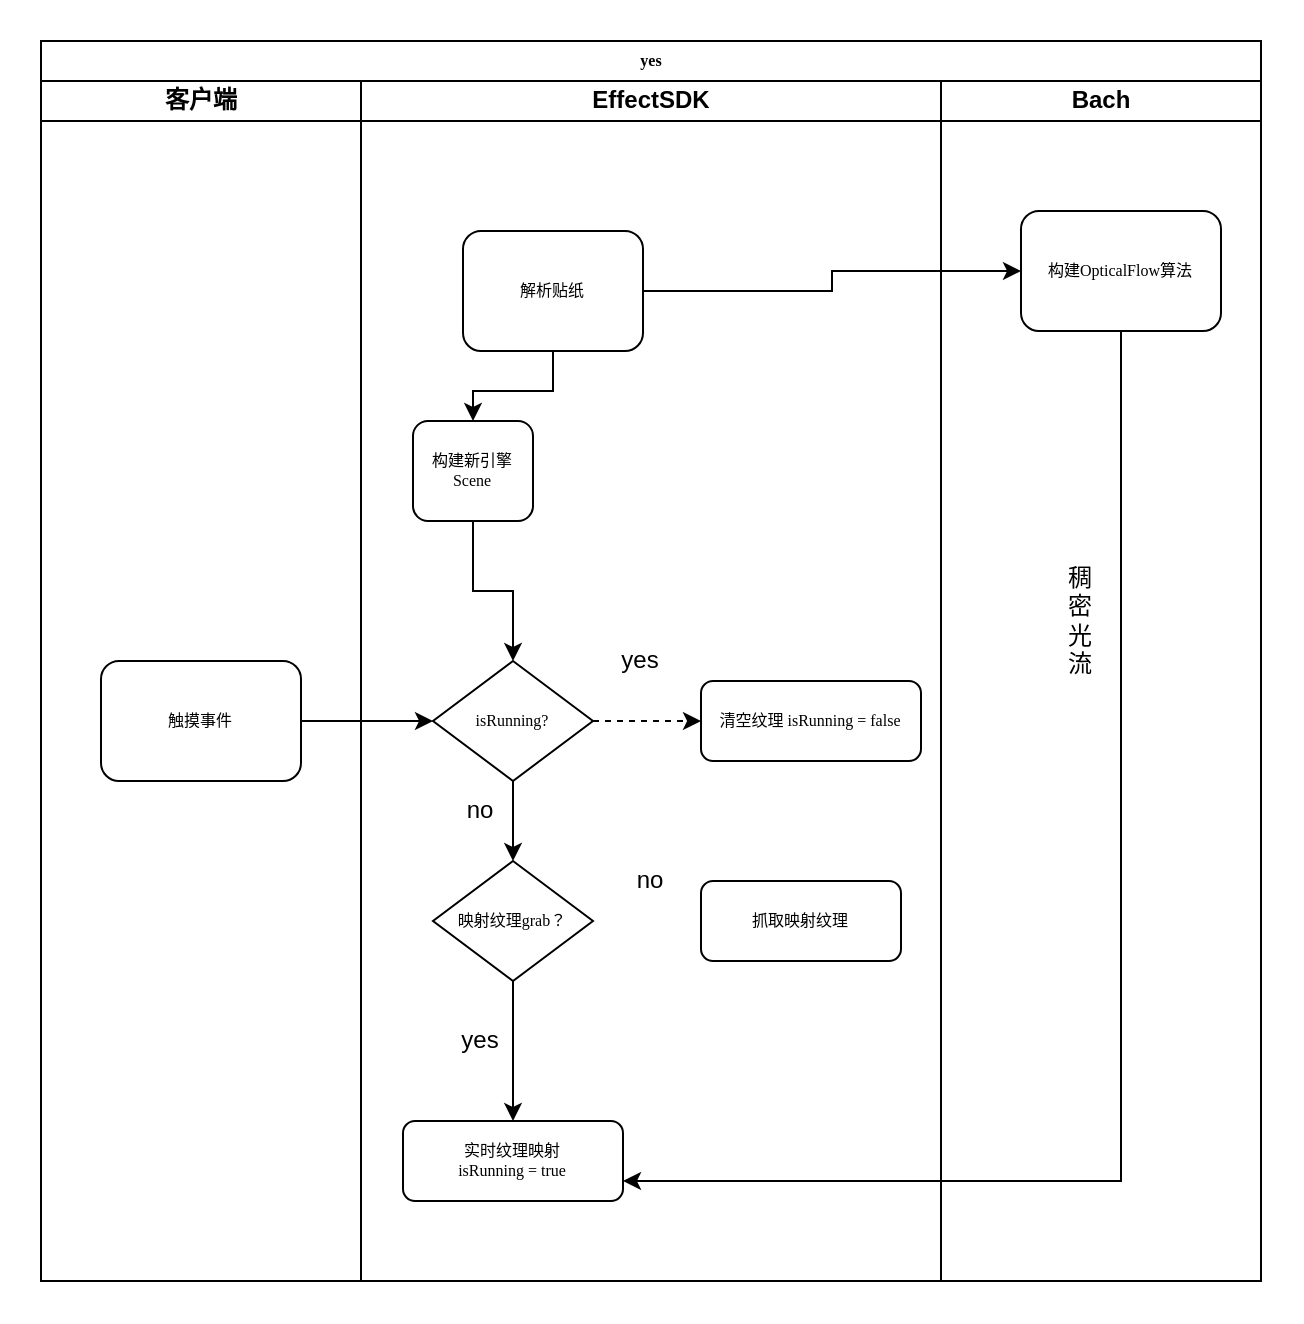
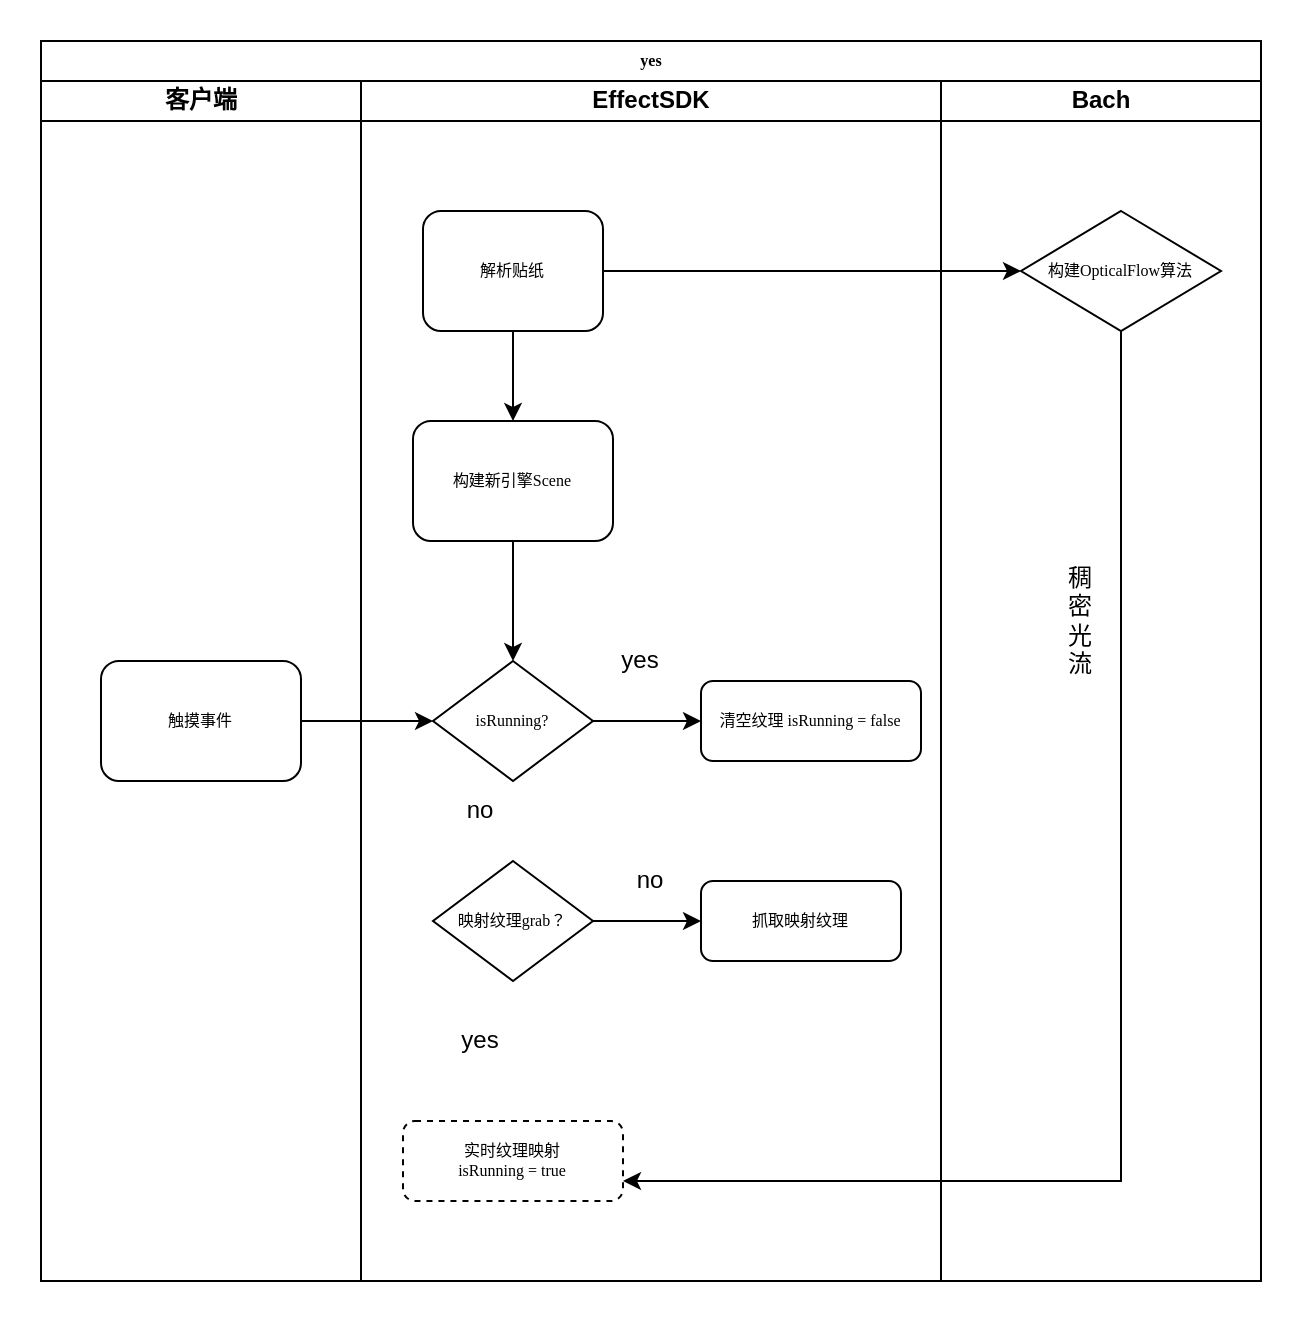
(1121, 271) -> (1121, 271)
(553, 291) -> (513, 271)
(473, 471) -> (513, 481)
(642, 721) -> (642, 721)
(513, 814) -> none
none -> (640, 921)
(513, 1044) -> none
(513, 1161) -> (513, 1161)
